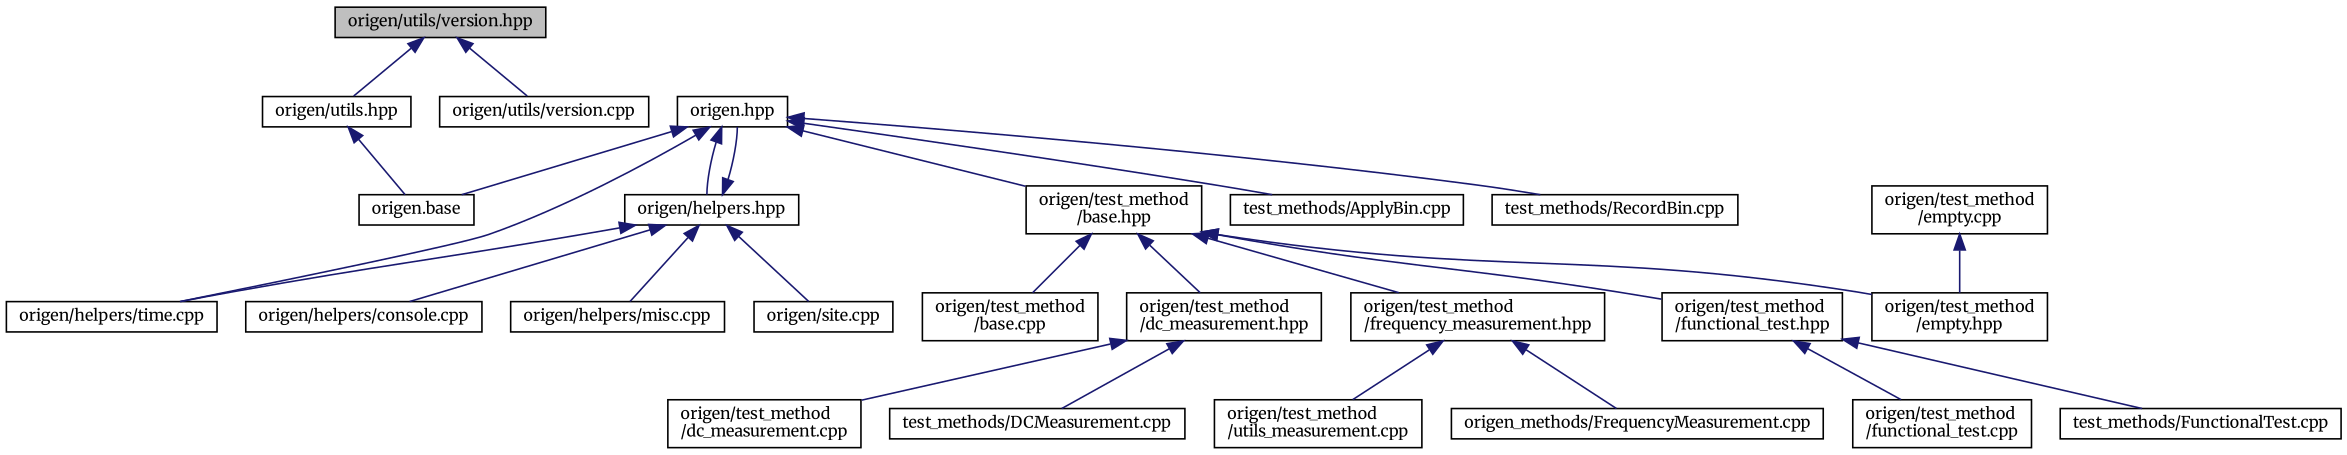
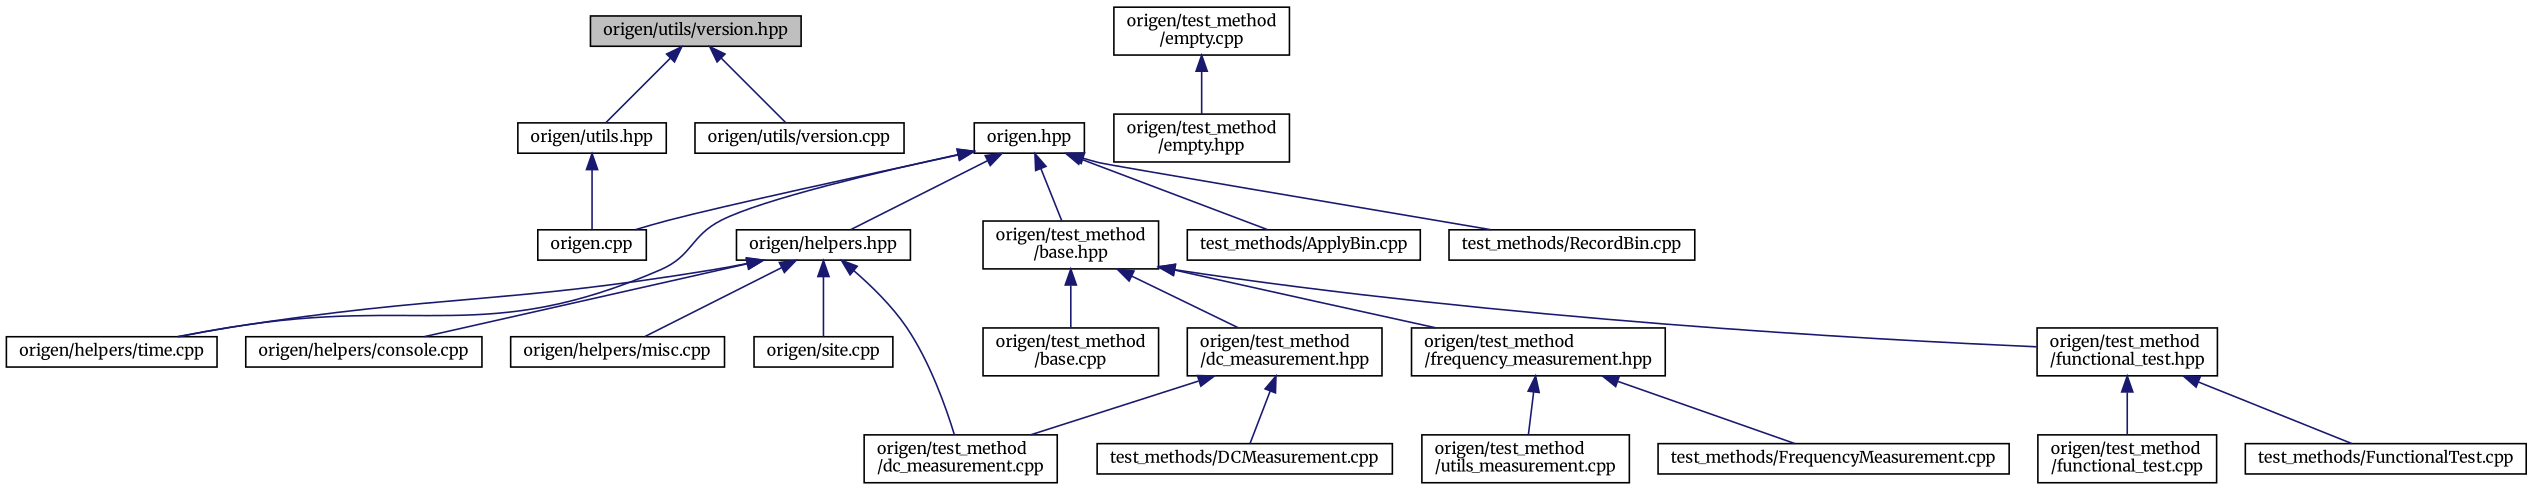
(734, 154) -> (917, 344)
(417, 210) -> (592, 245)
(1545, 263) -> none
(1637, 424) -> (1834, 459)
